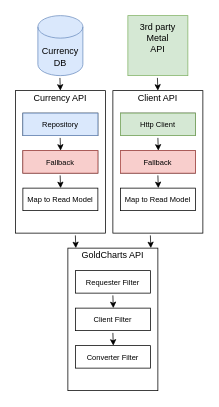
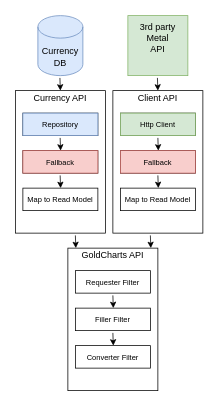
(113, 319) -> (113, 319)
